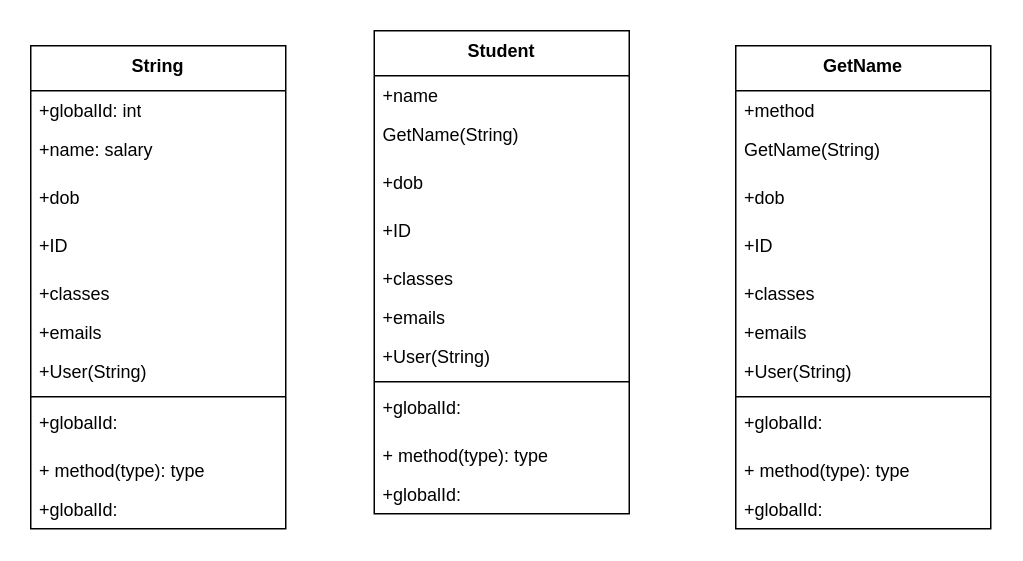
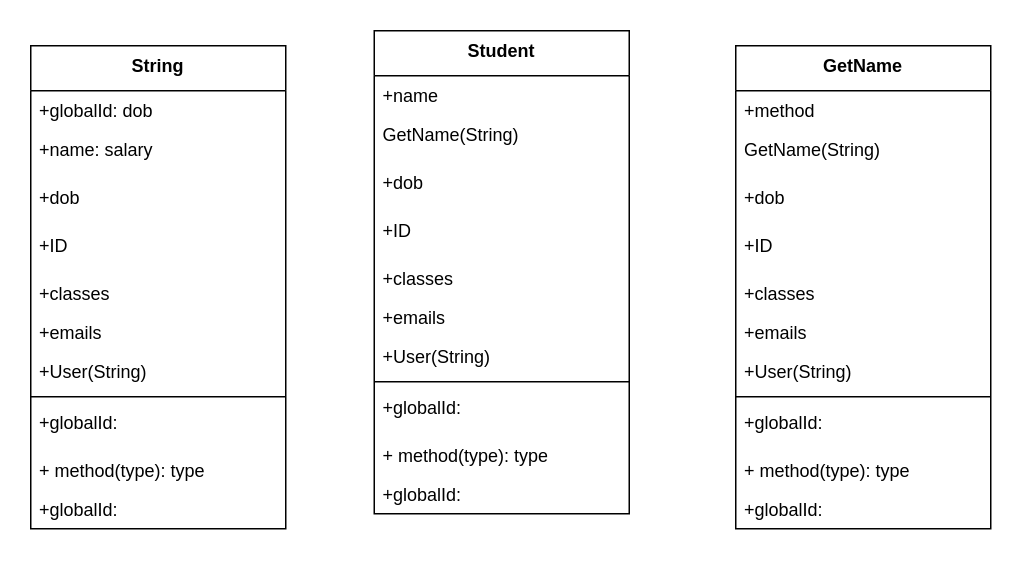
(99, 112) -> (101, 112)
